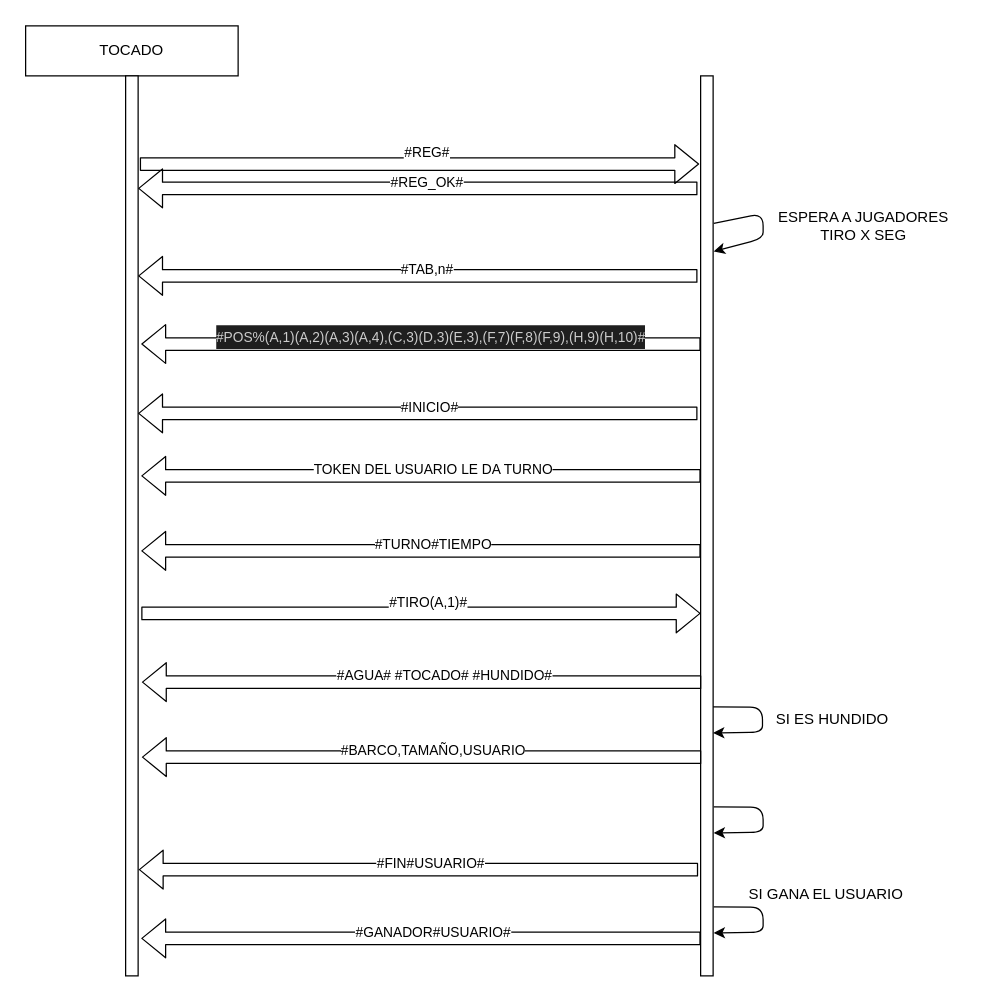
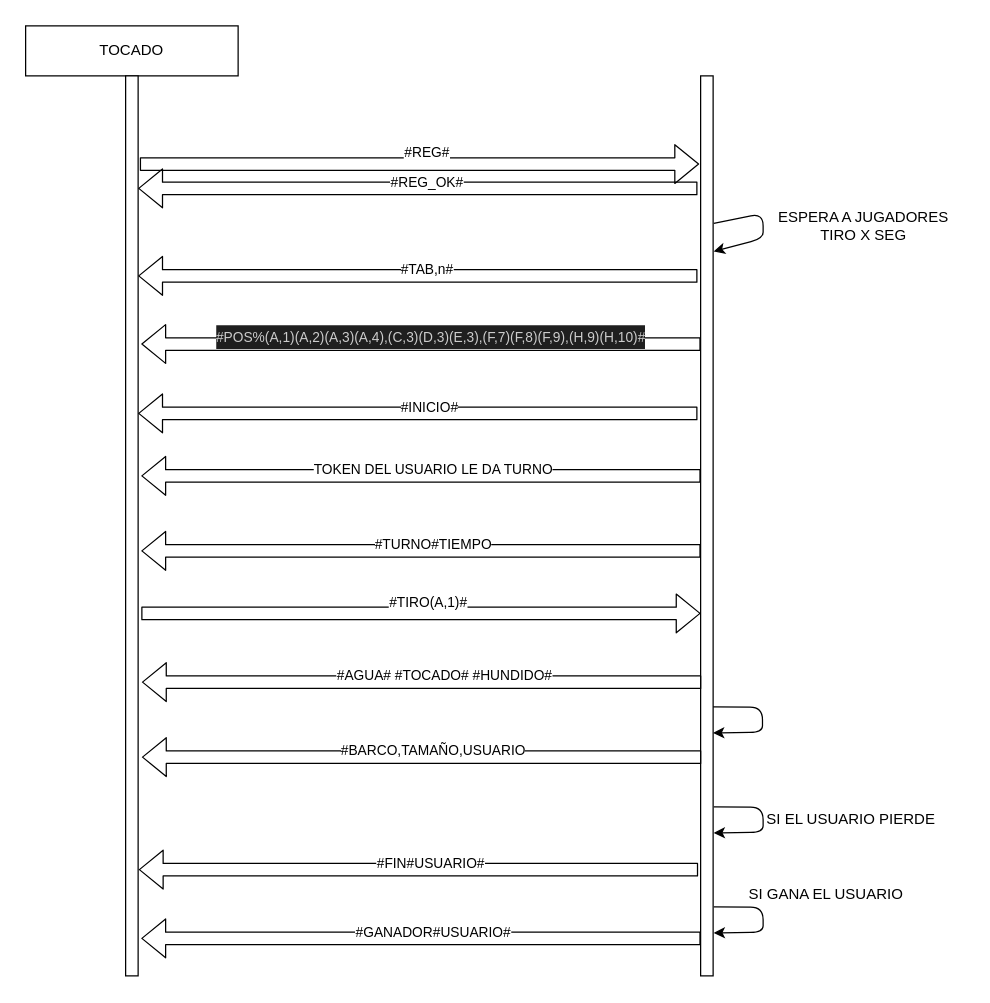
(832, 719) -> none
none -> (851, 819)
